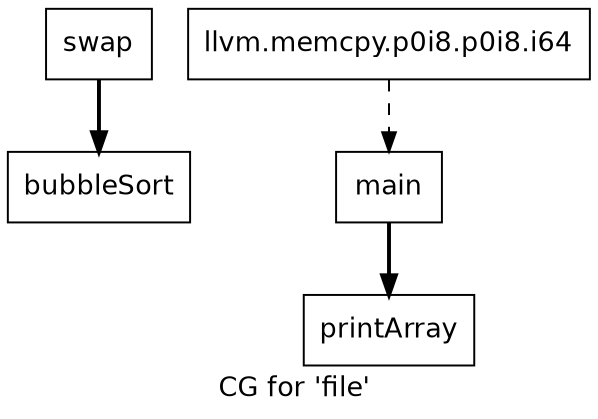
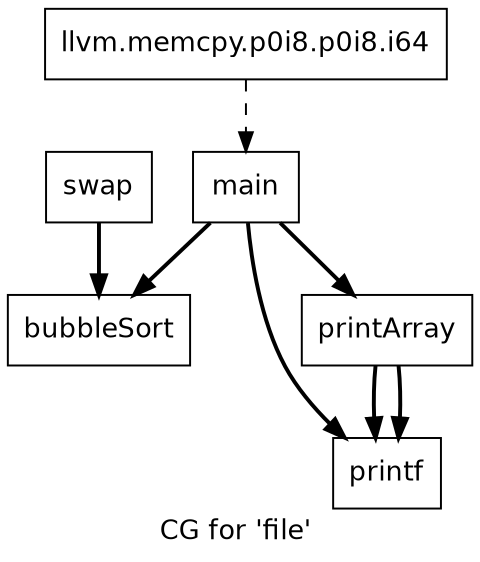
none -> (180, 252)
none -> (387, 473)
